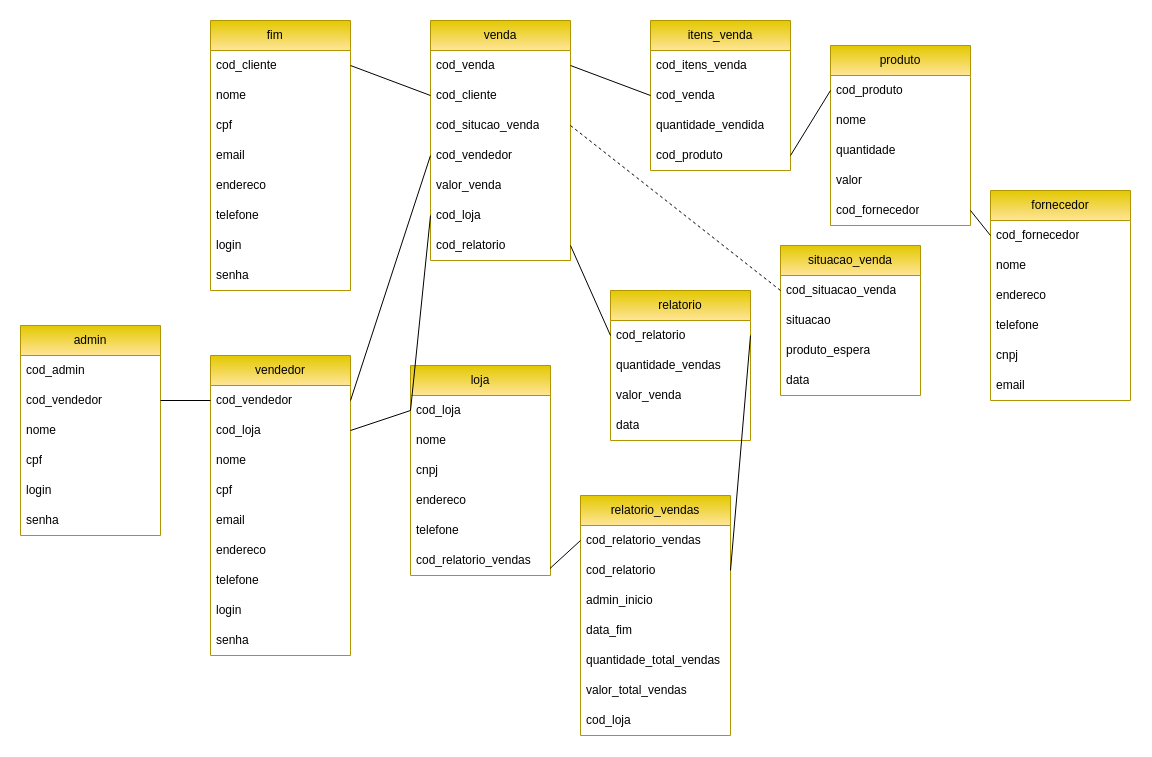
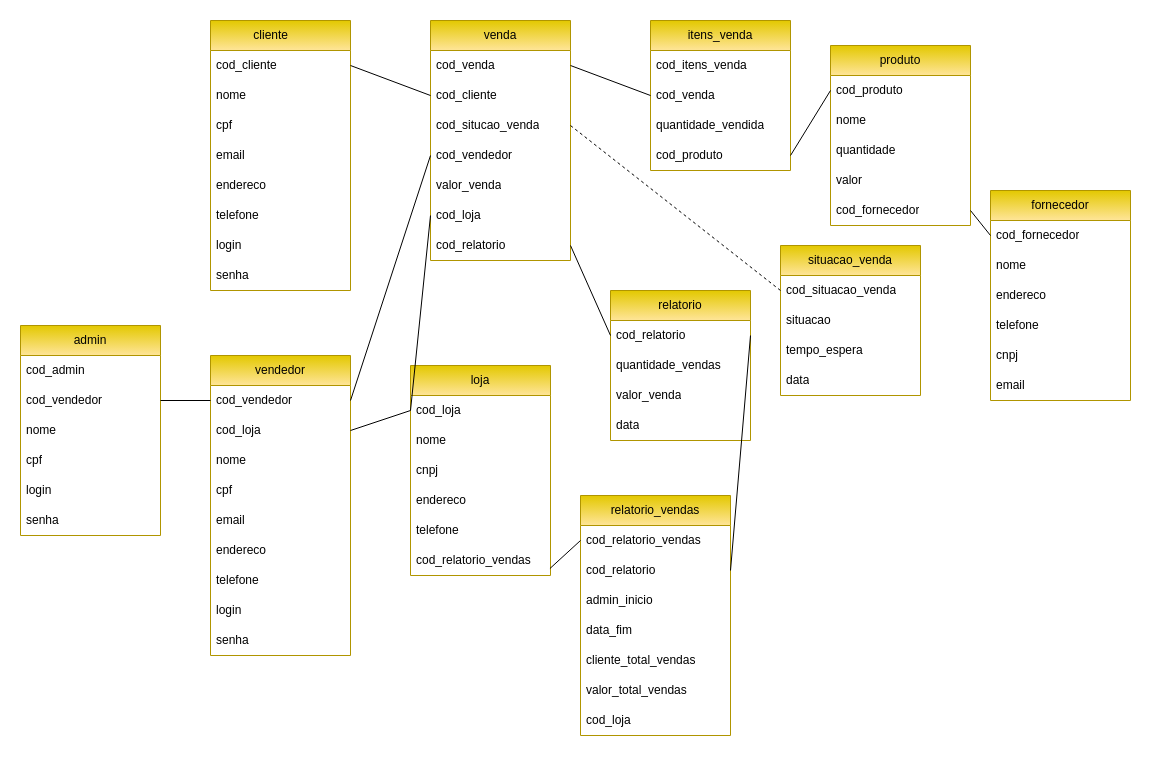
(281, 36) -> (281, 36)
(834, 351) -> (827, 351)
(657, 661) -> (649, 661)
